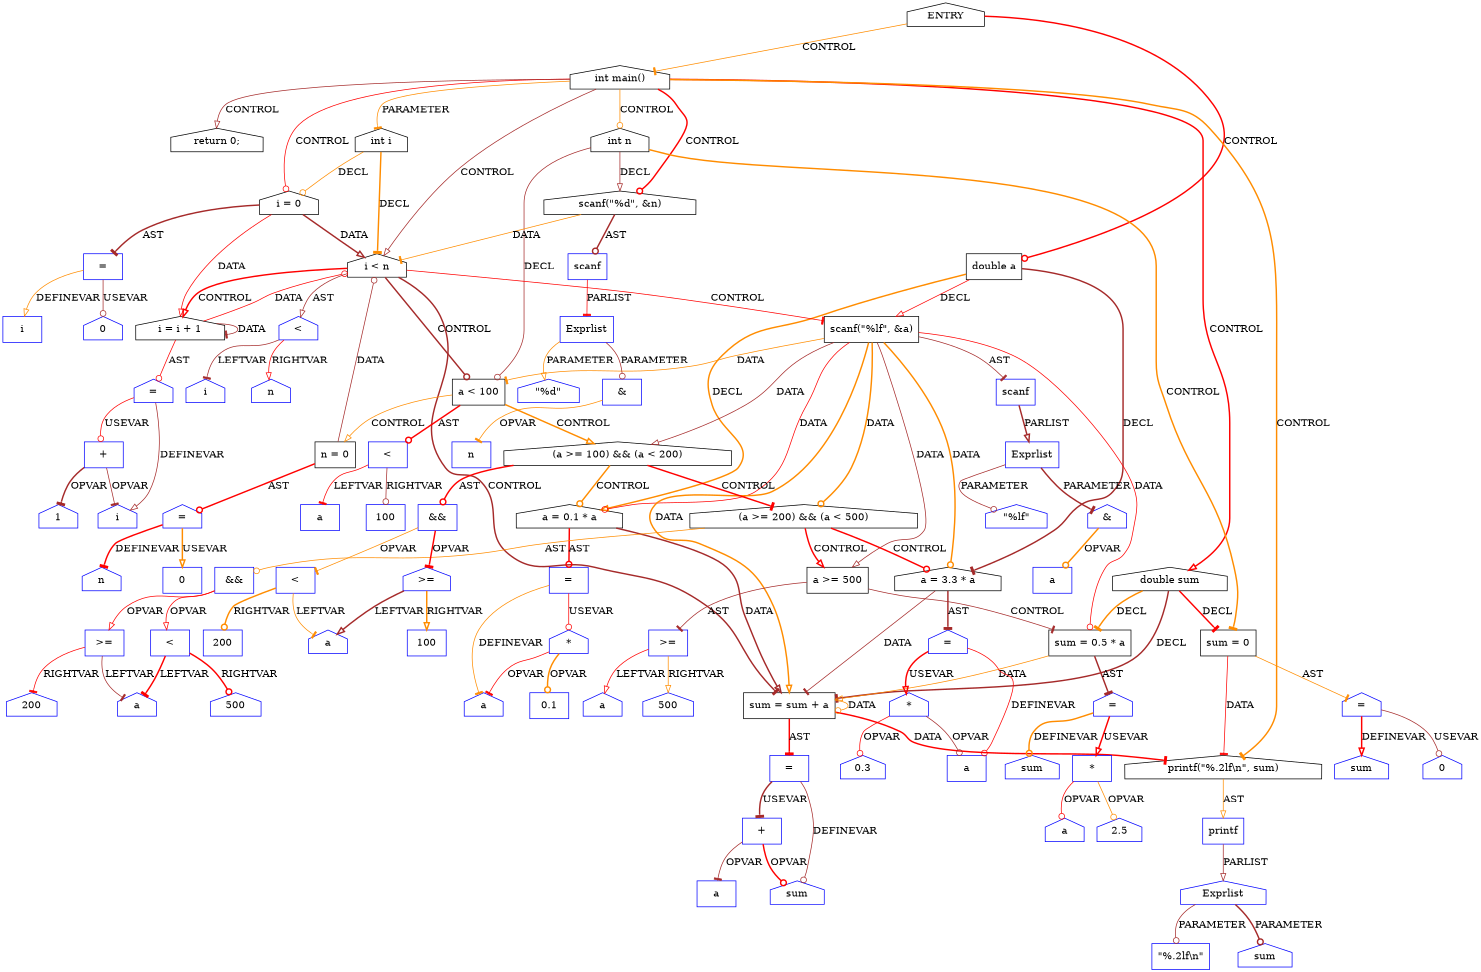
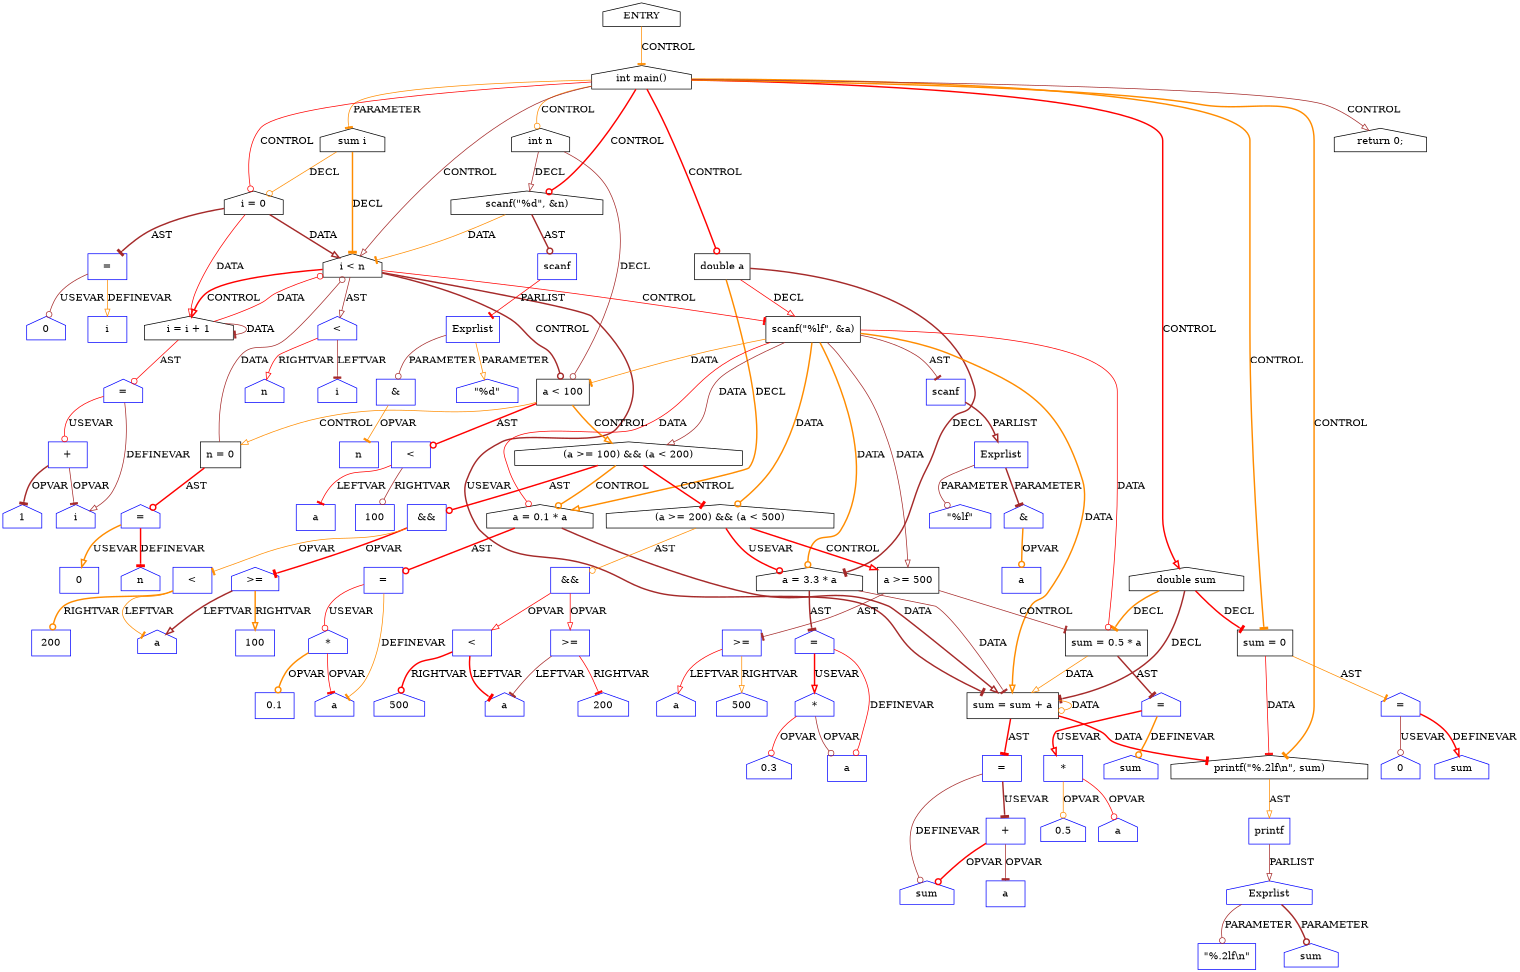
(1217, 115) -> (684, 167)
(381, 141) -> (352, 141)
(1102, 209) -> (1217, 117)
(515, 486) -> (489, 486)
(920, 549) -> (771, 549)
(1119, 831) -> (1063, 831)
